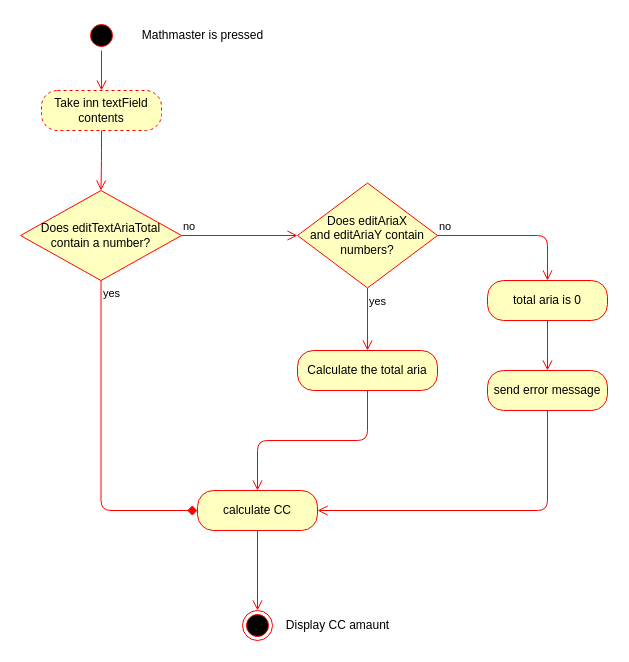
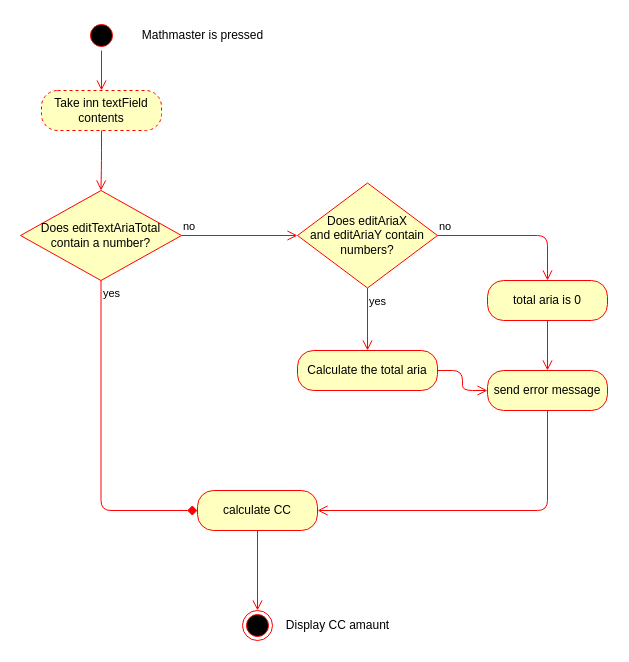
(315, 441) -> (463, 382)
